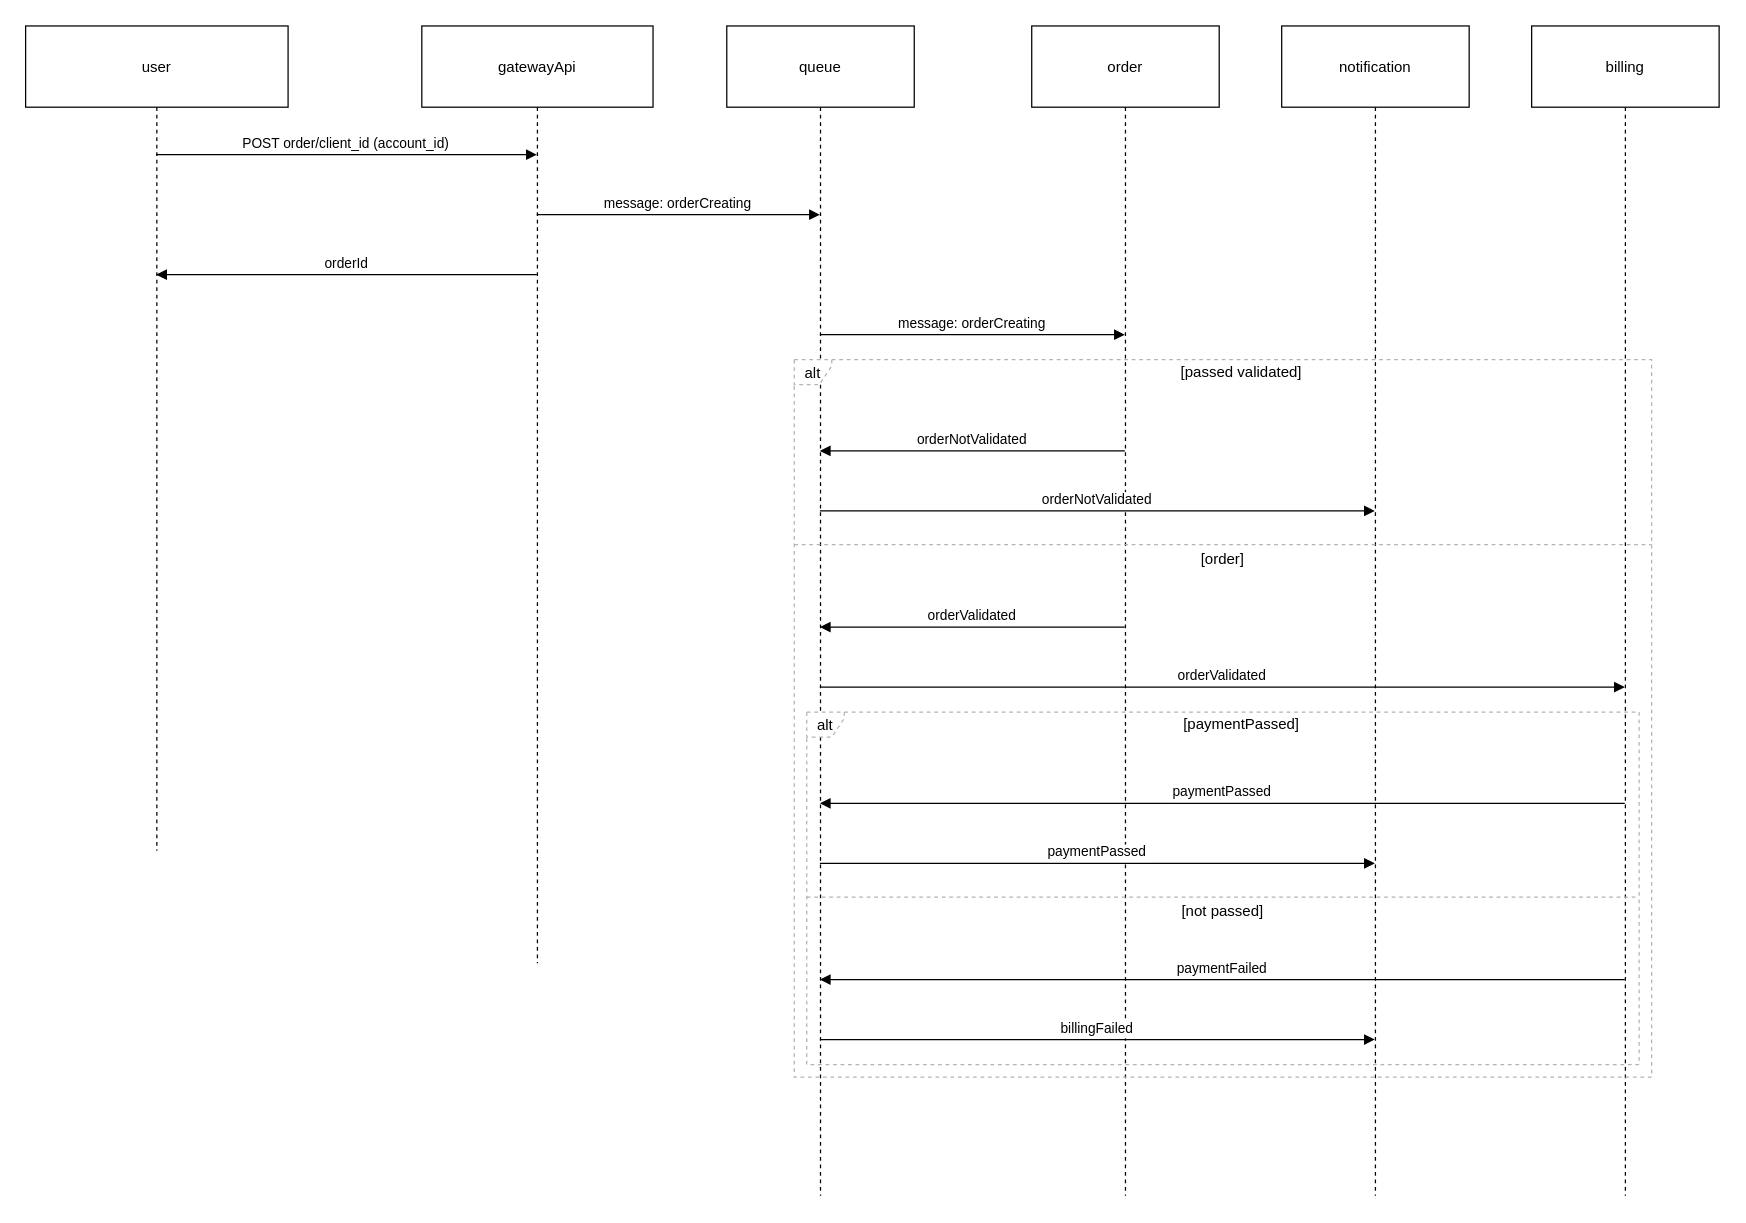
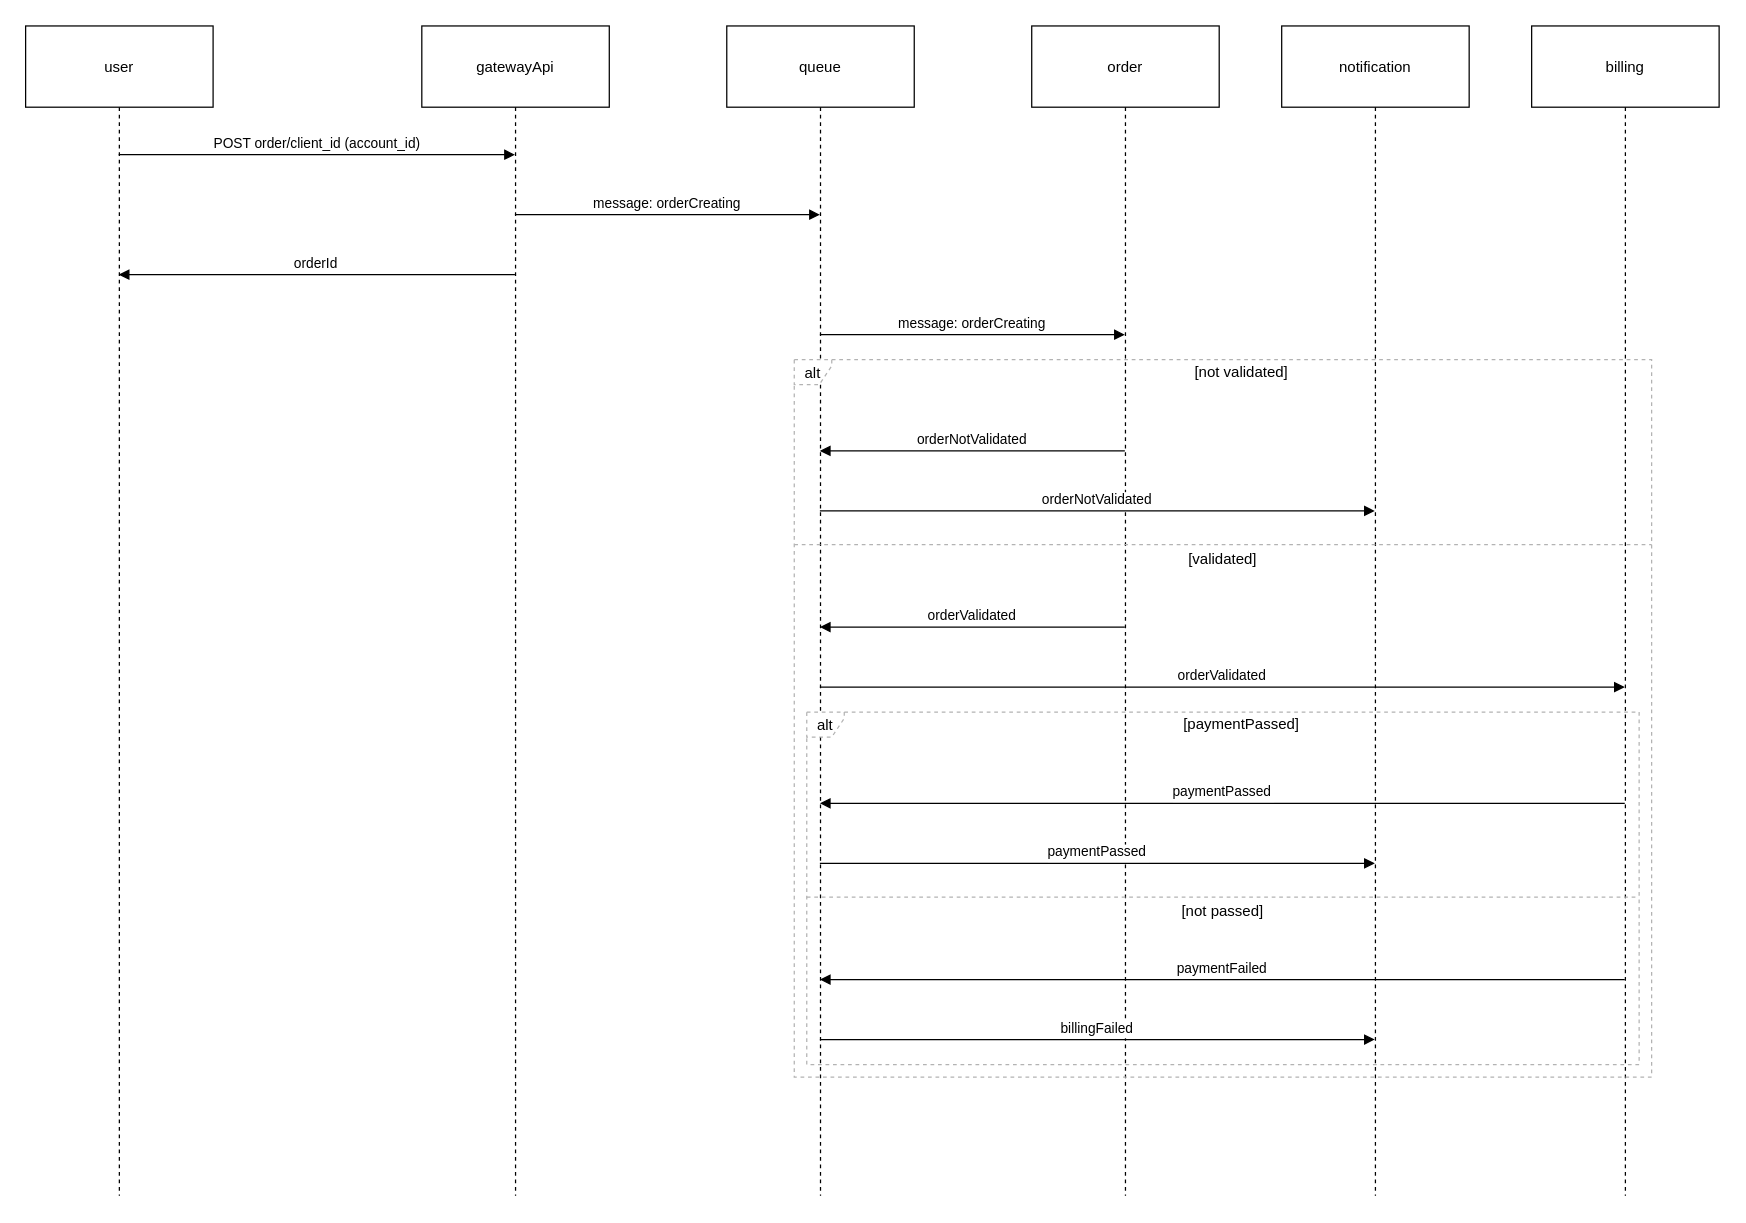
(1242, 372) -> (1242, 372)
(157, 438) -> (119, 611)
(538, 494) -> (516, 611)
(1223, 560) -> (1223, 560)
